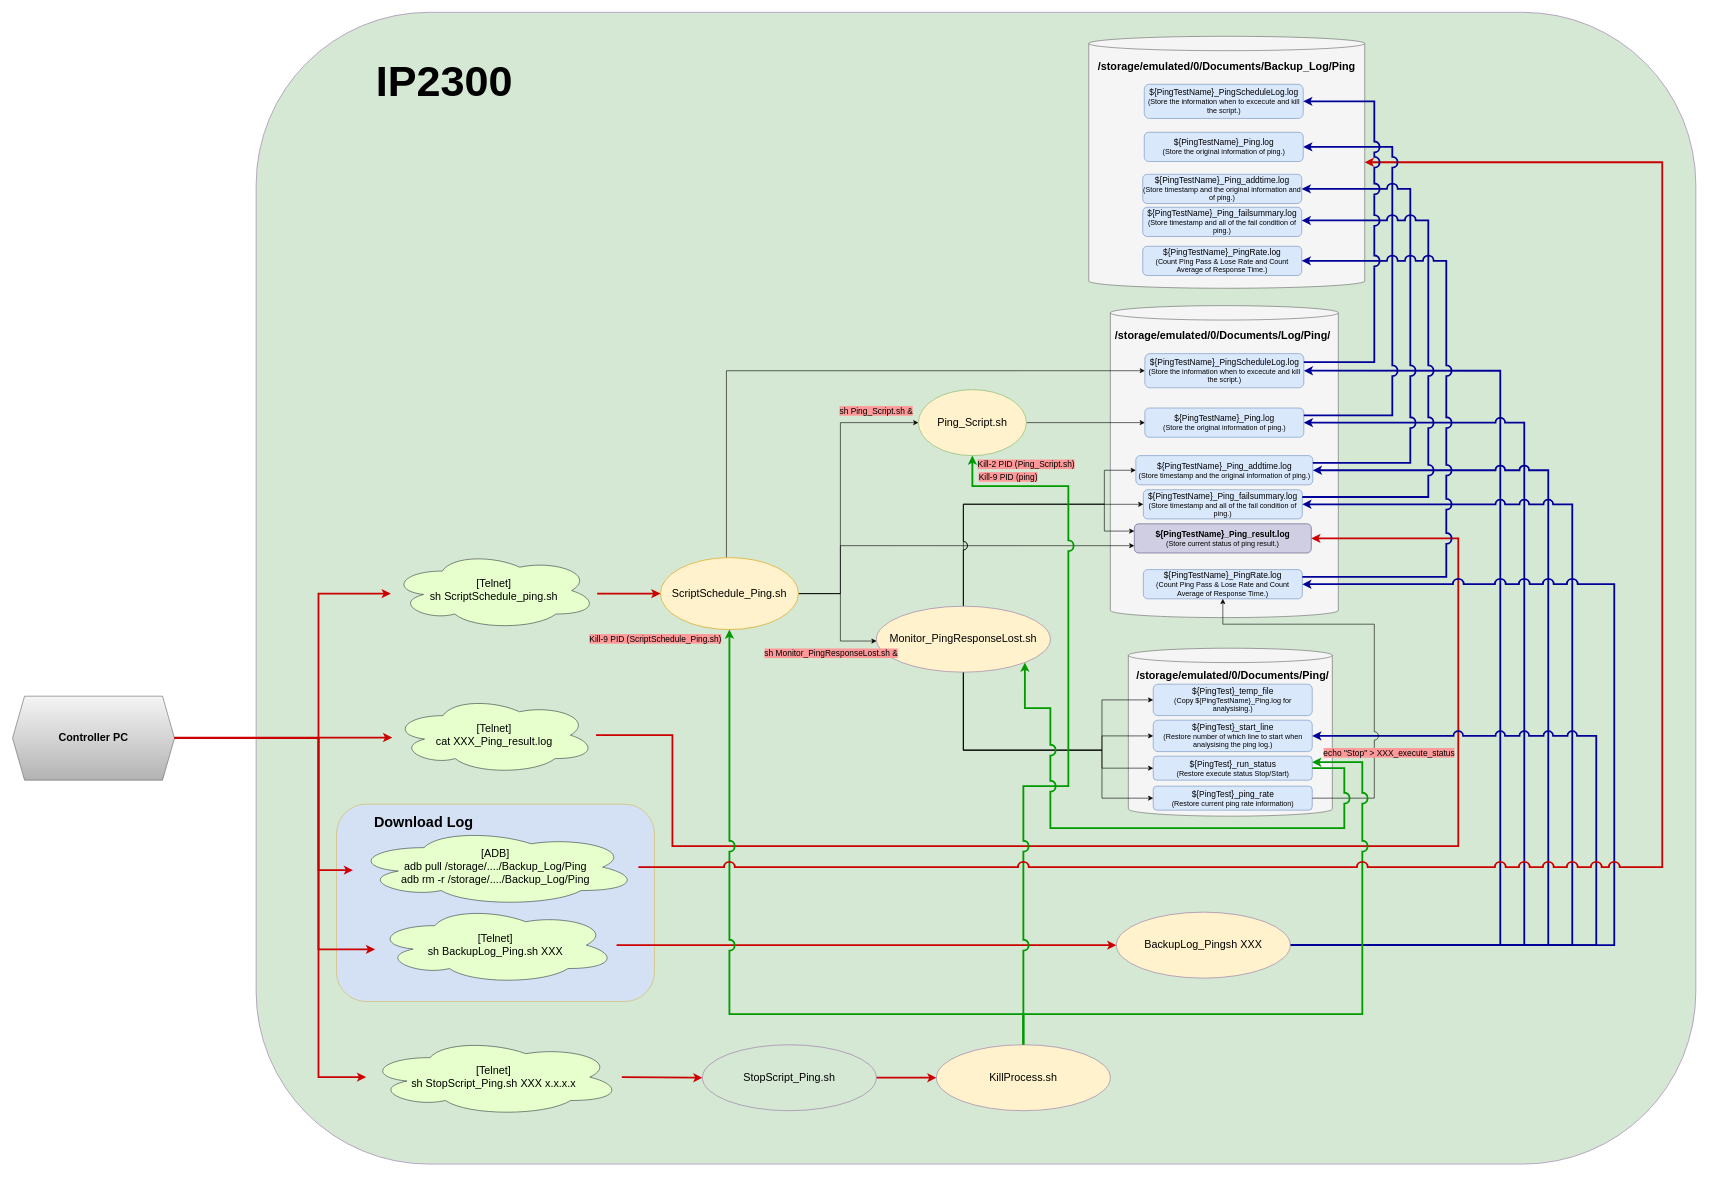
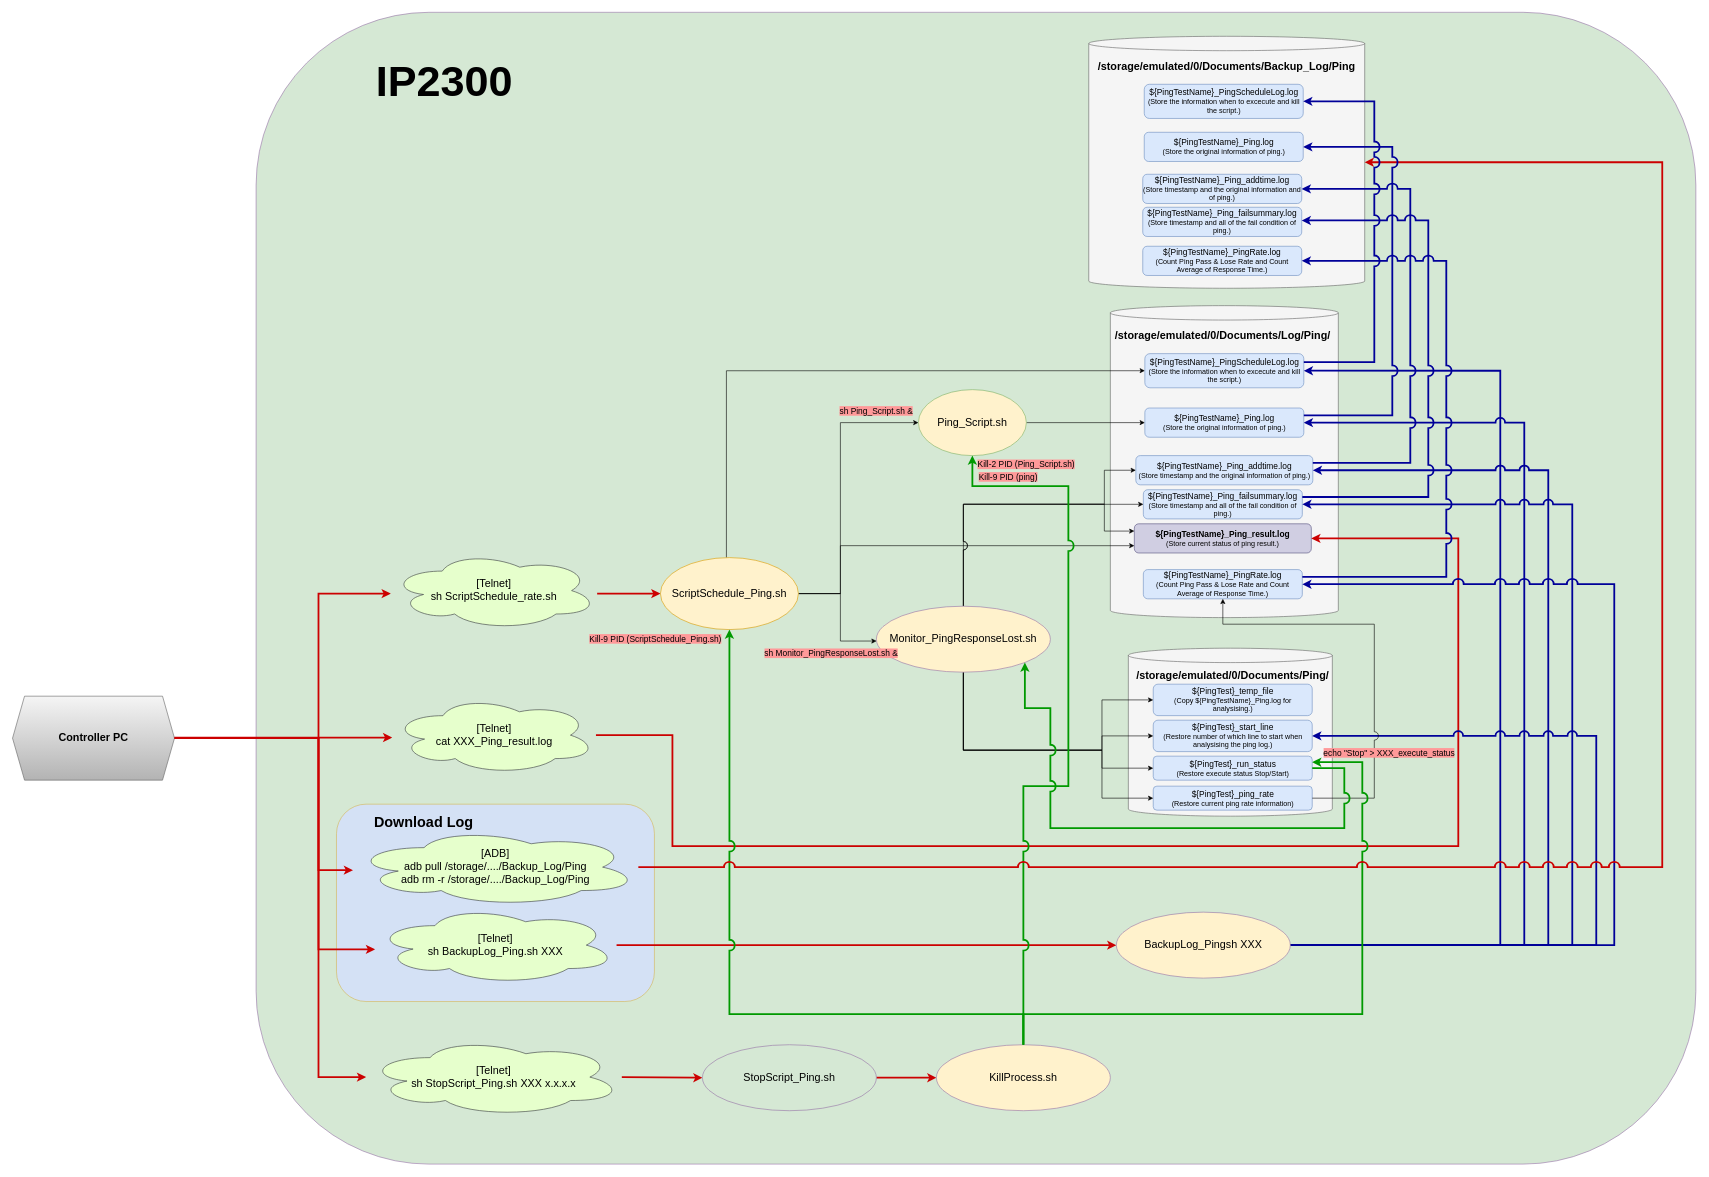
(494, 591) -> (494, 591)
